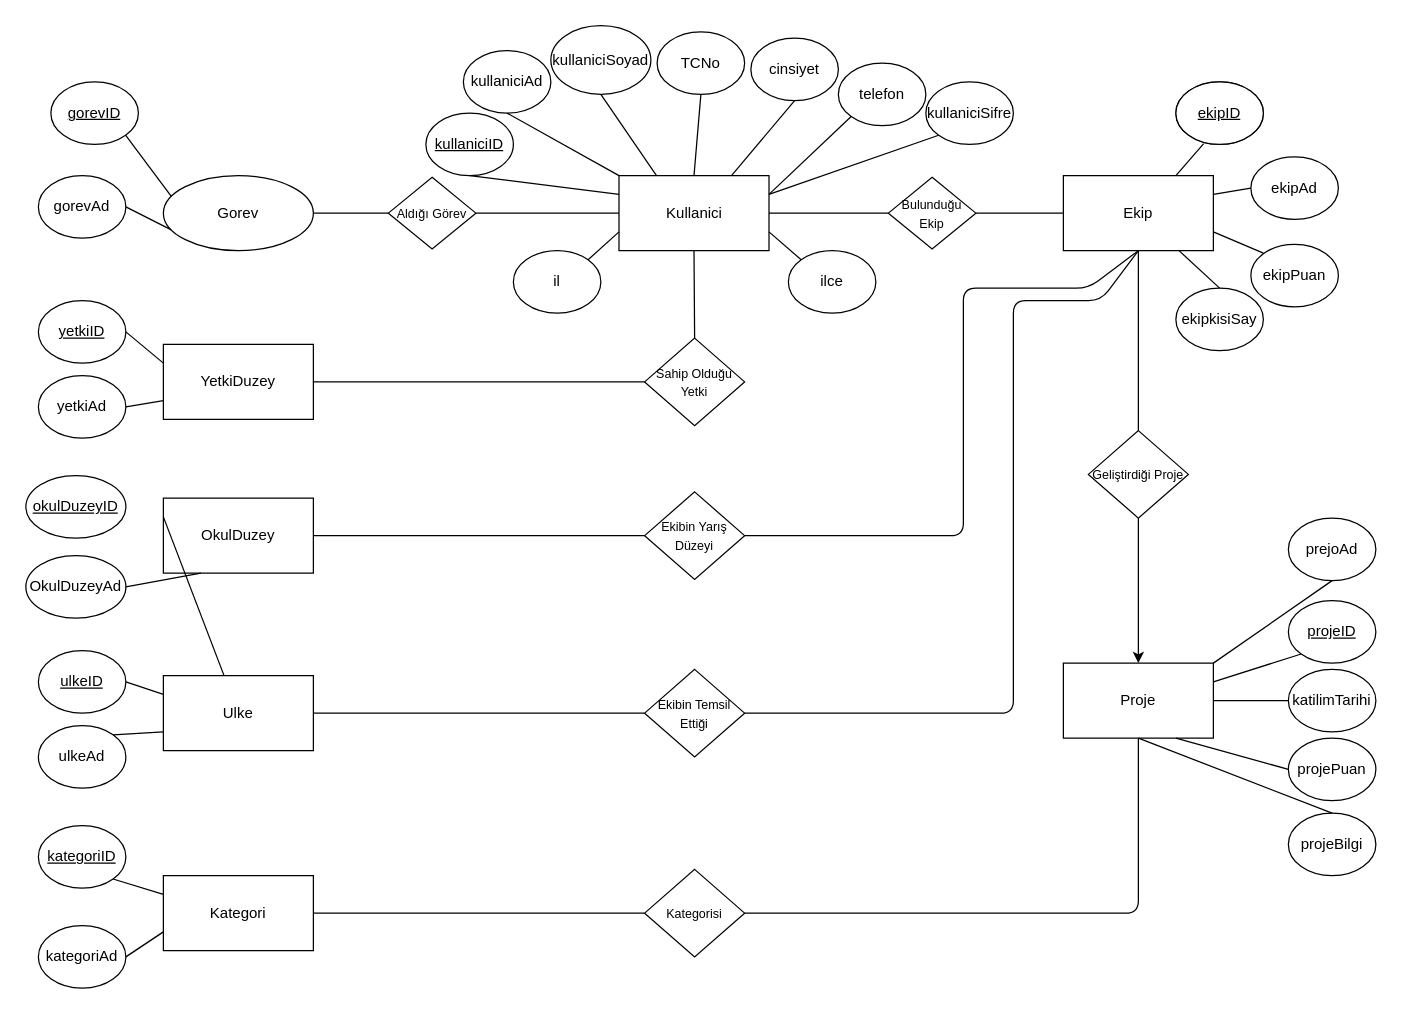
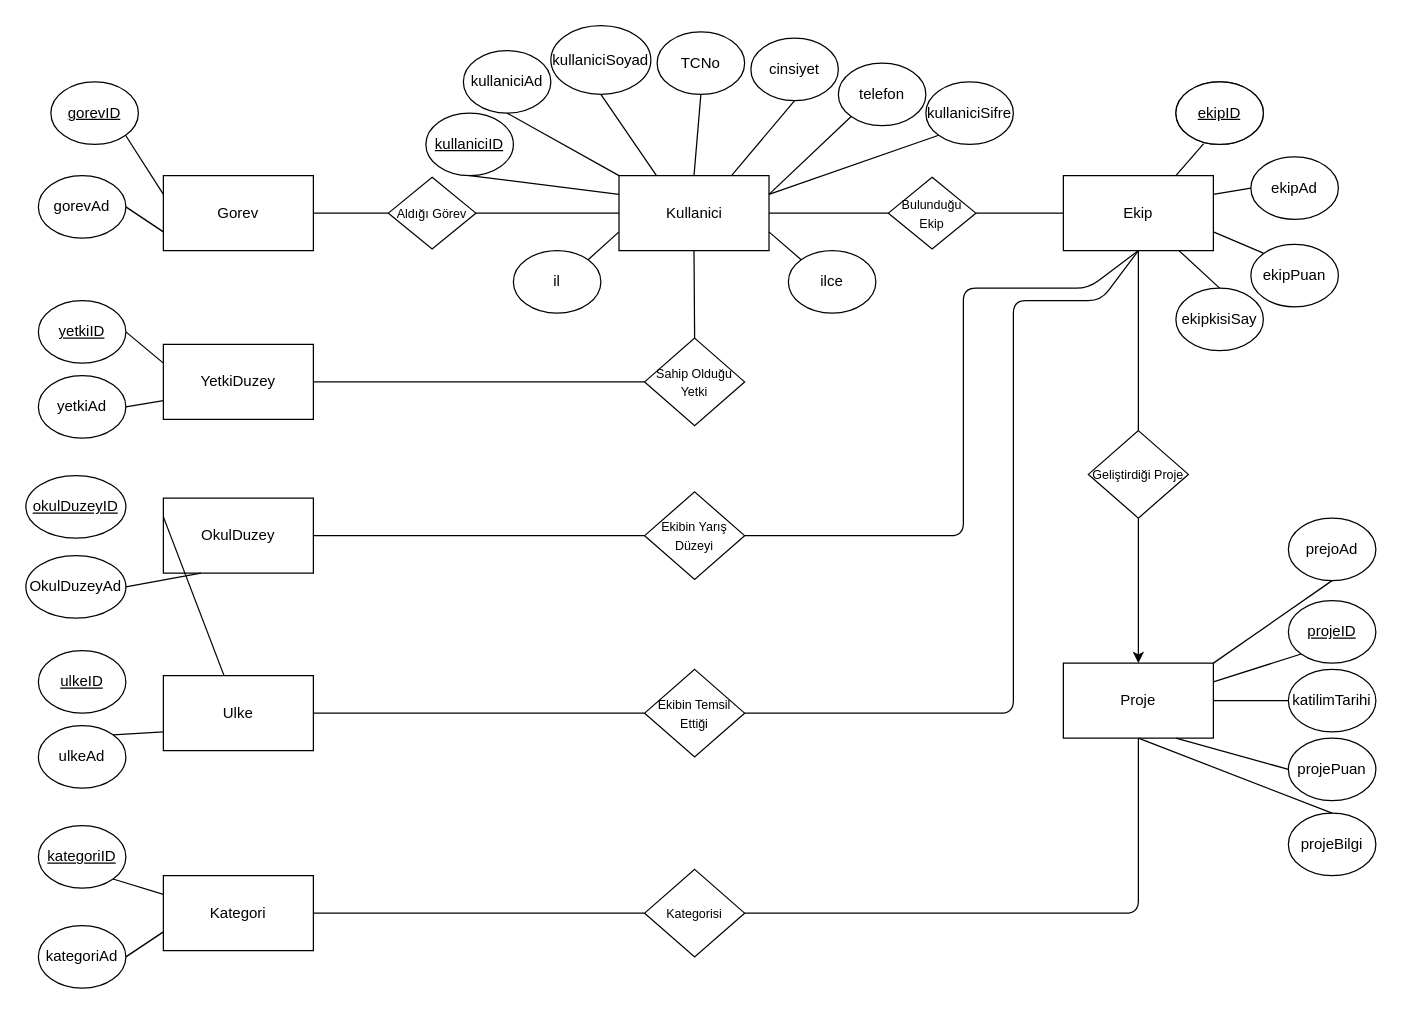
(238, 213) -> (238, 213)
(144, 688) -> none
